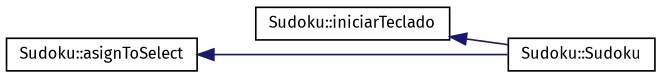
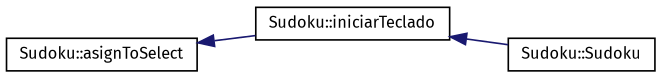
(361, 55) -> (235, 38)
